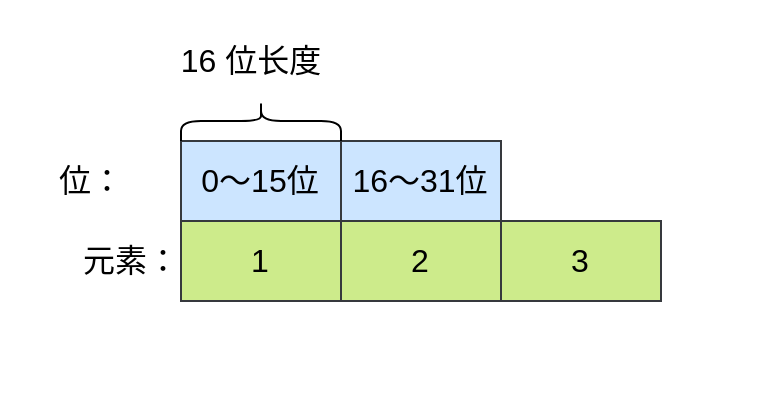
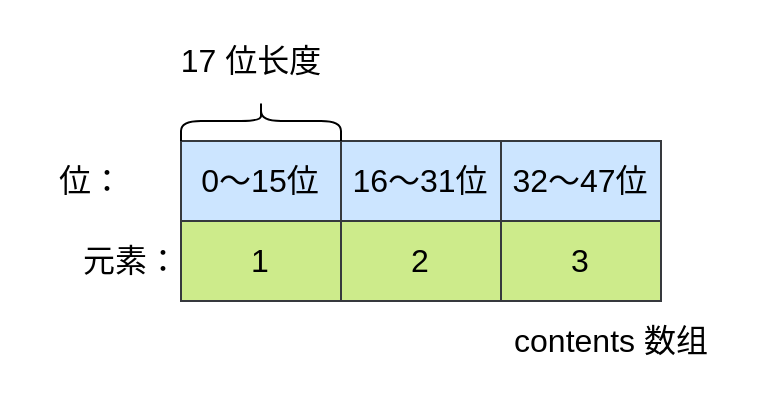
(252, 61) -> (252, 61)
none -> (581, 181)
none -> (611, 341)
